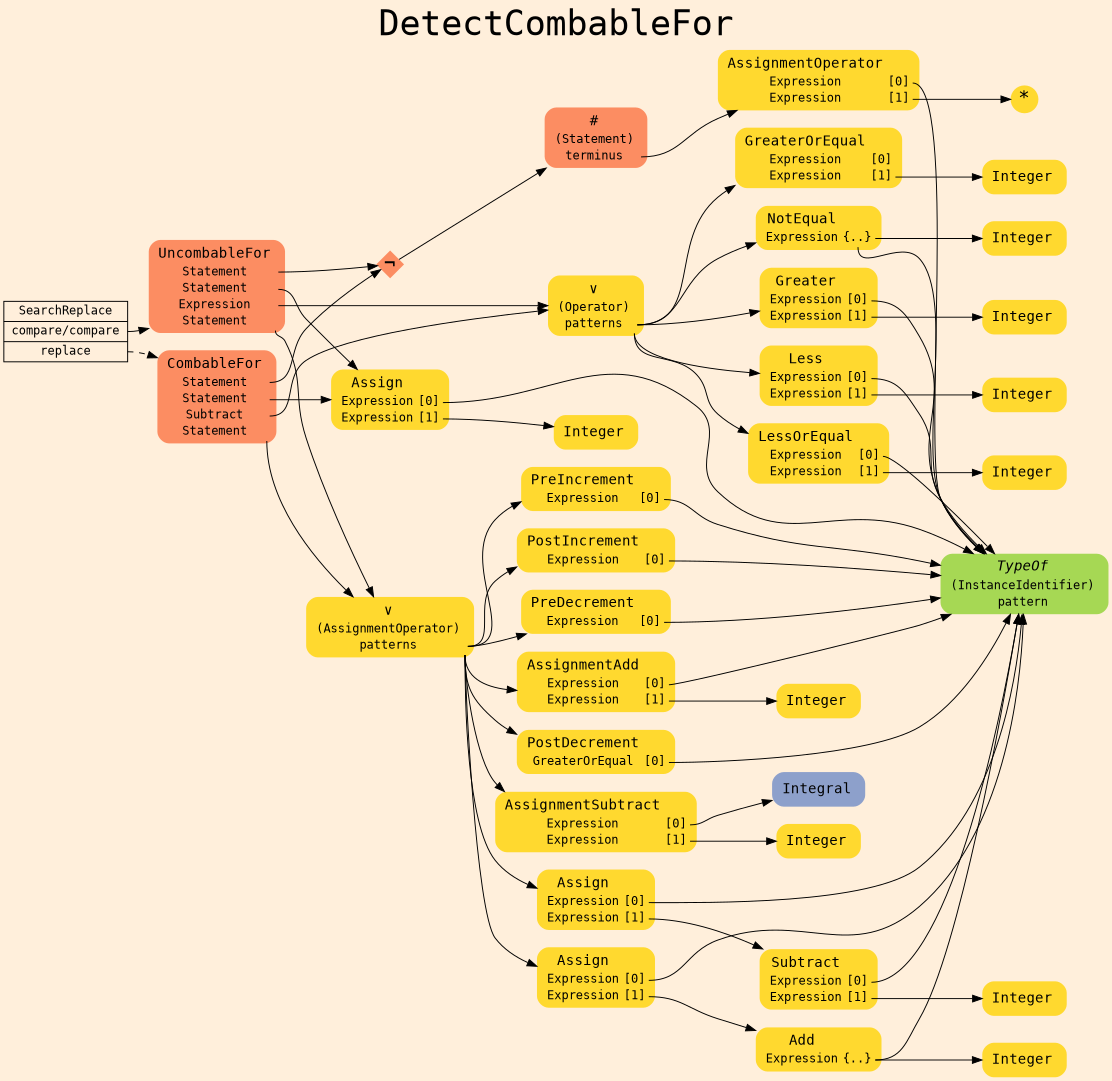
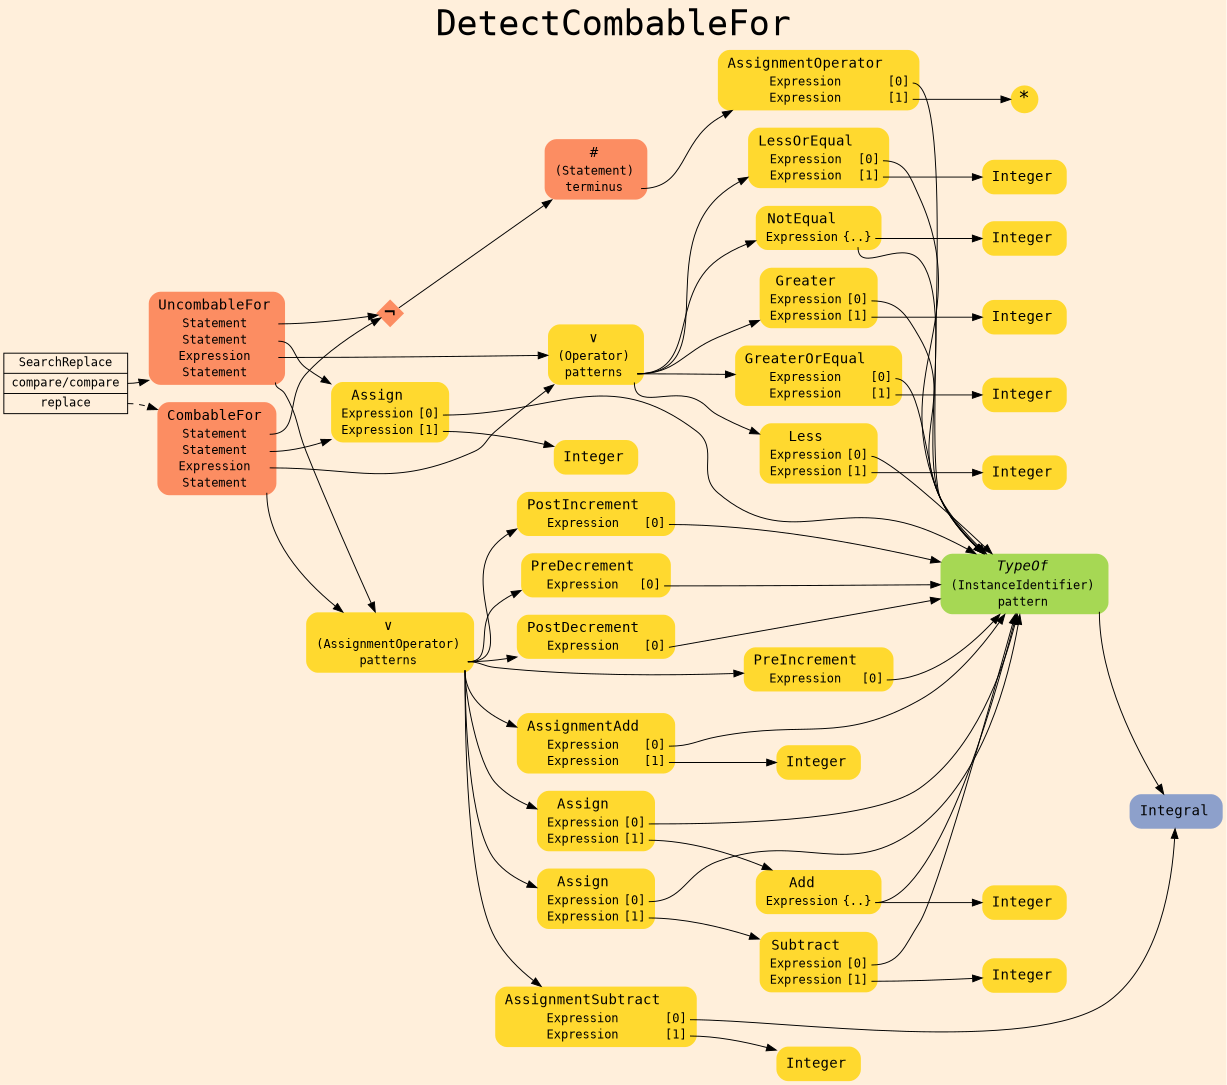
(215, 415) -> (215, 467)
none -> (930, 465)
none -> (1118, 702)
(584, 762) -> (584, 646)
